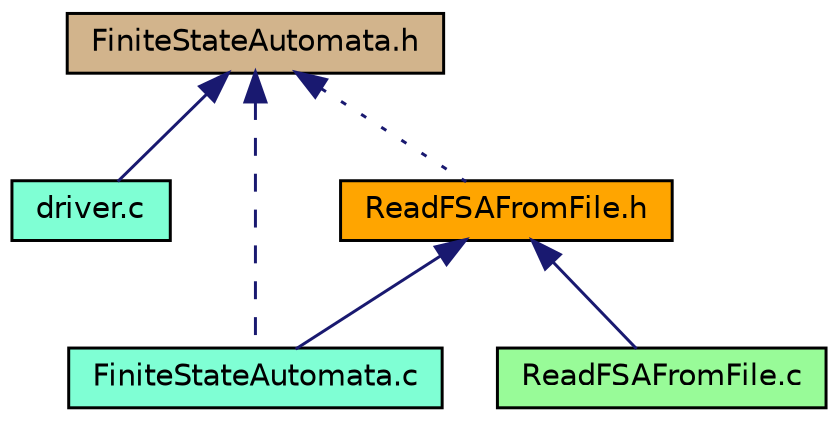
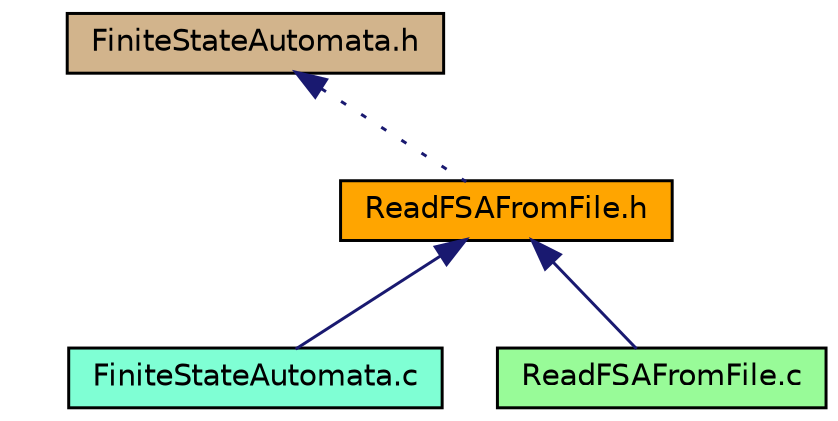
(91, 211) -> none
(255, 226) -> none
